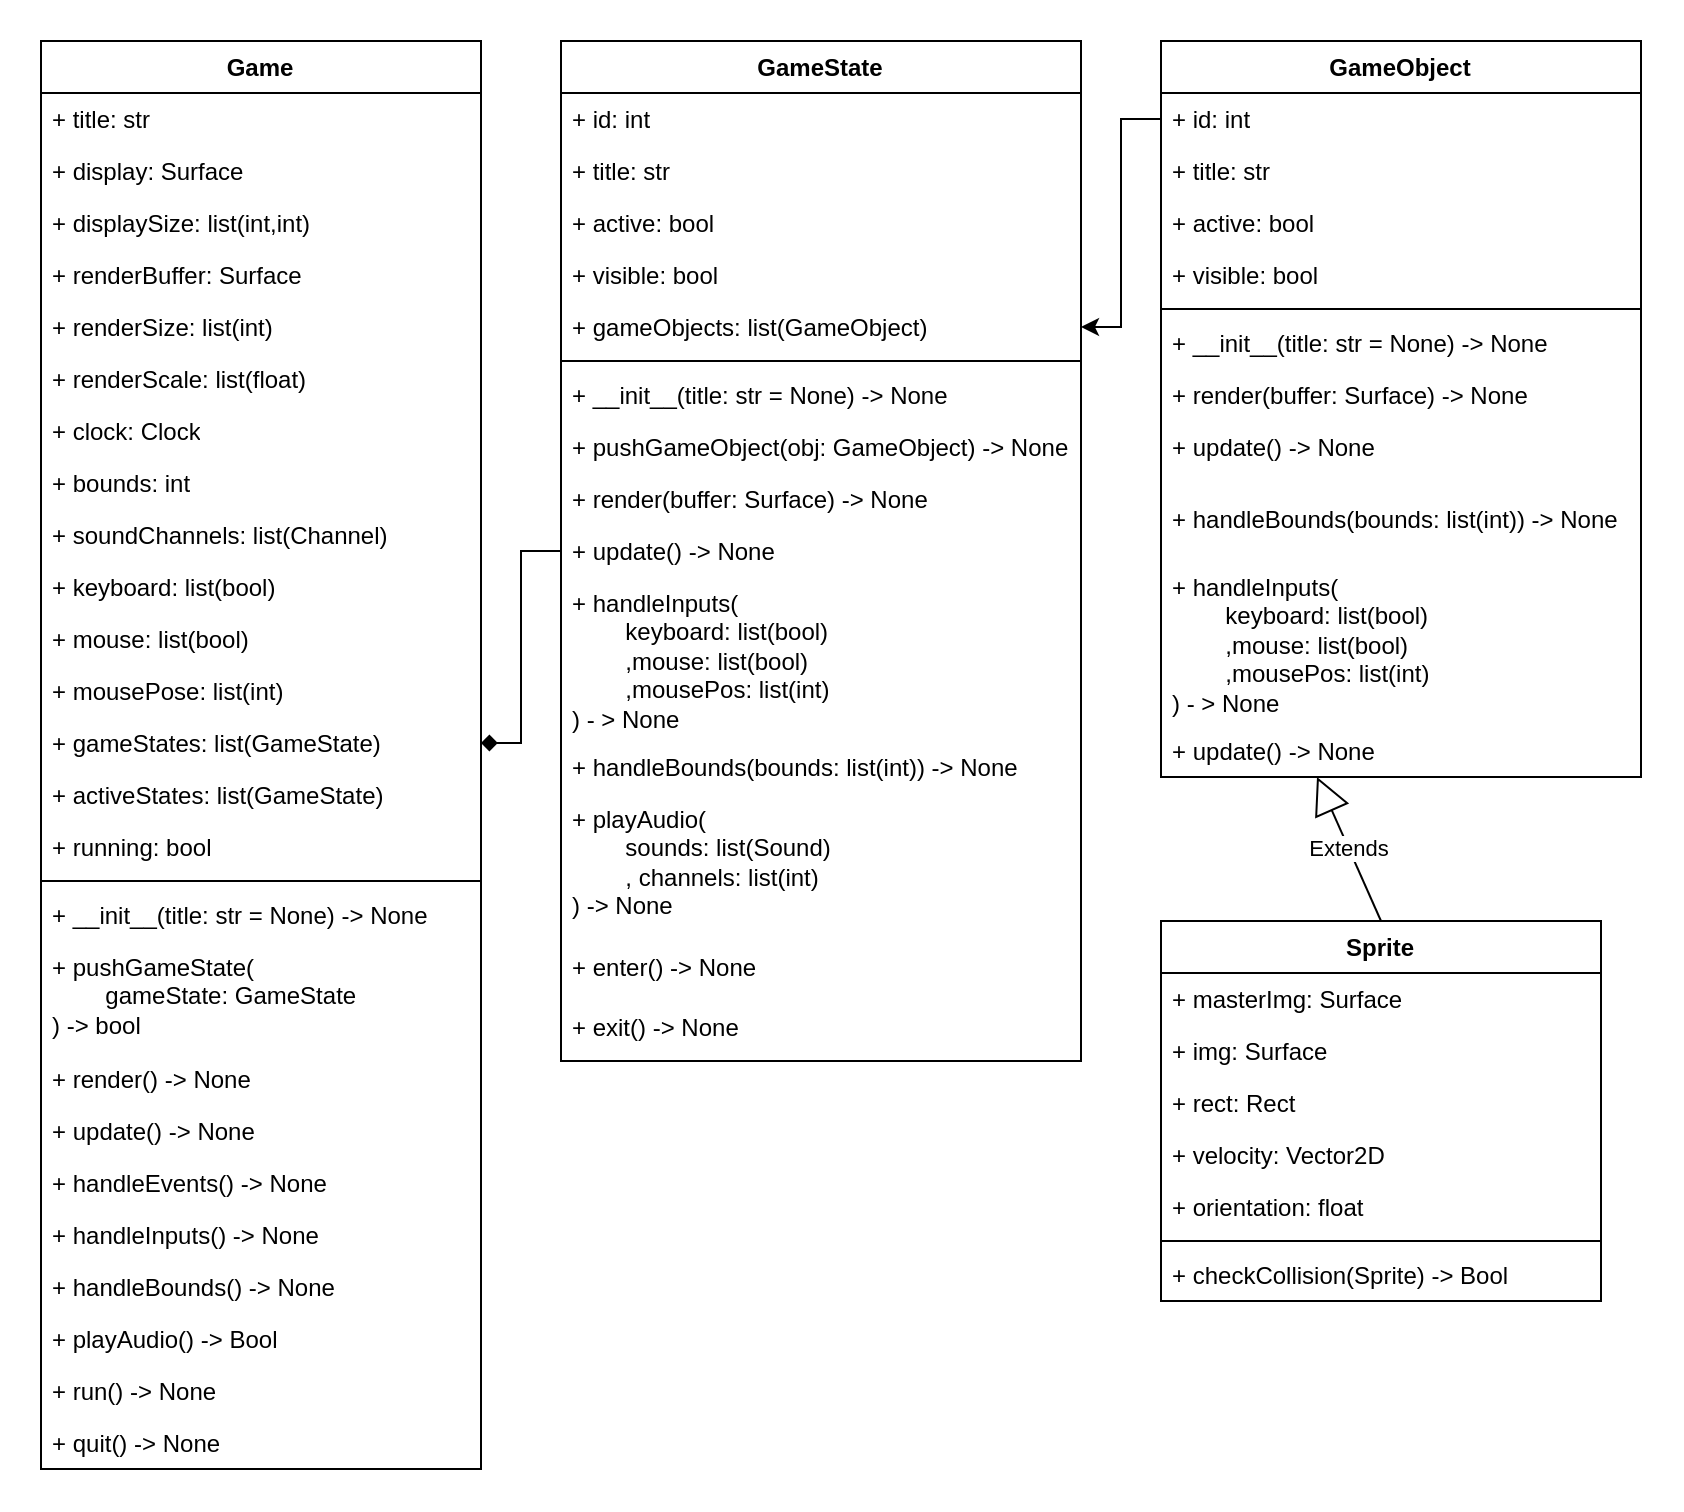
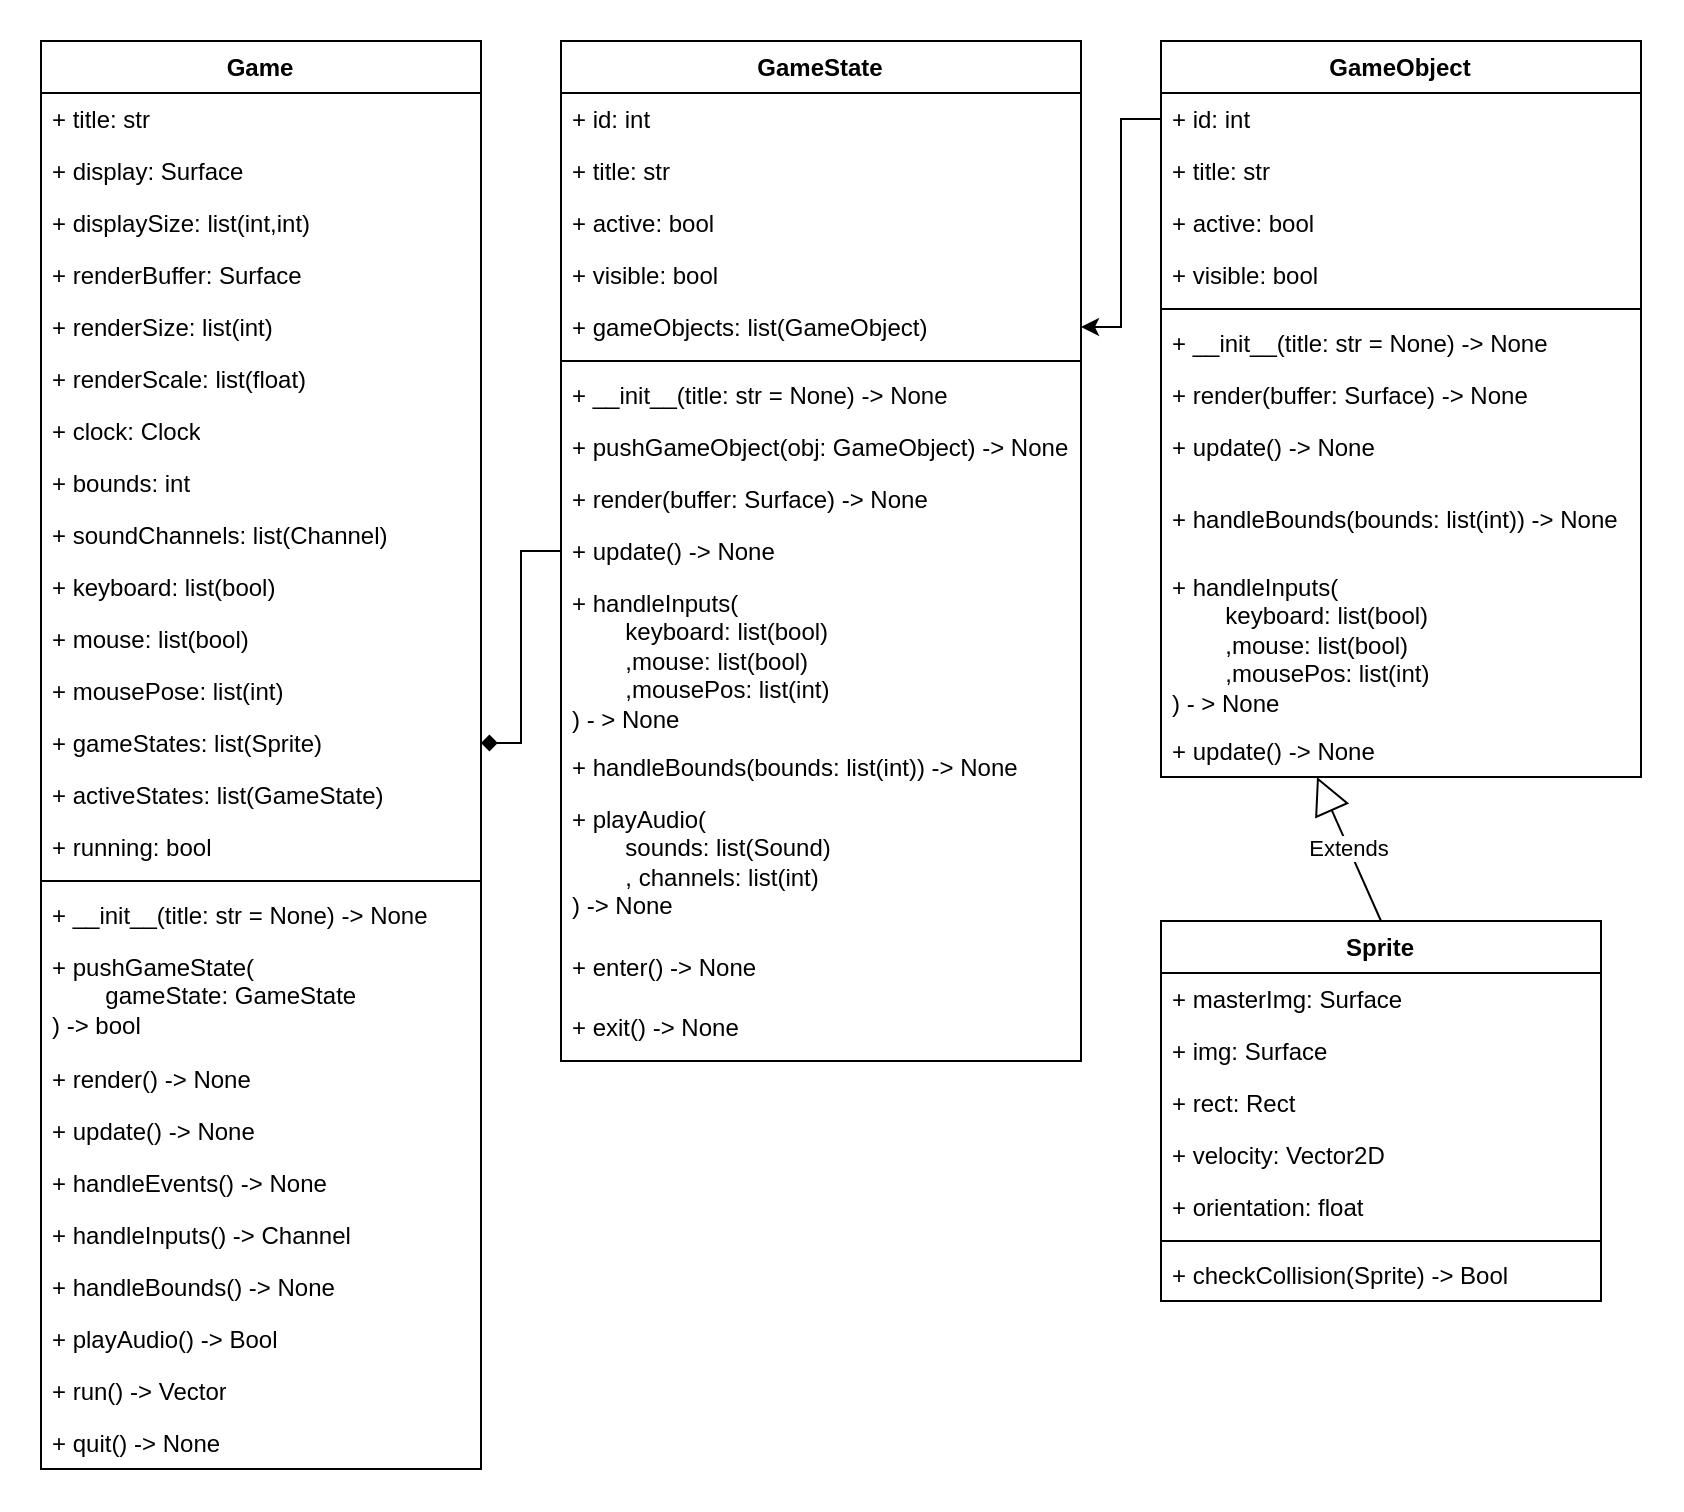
(232, 745) -> (209, 745)
(202, 1237) -> (219, 1237)
(144, 1393) -> (158, 1393)
